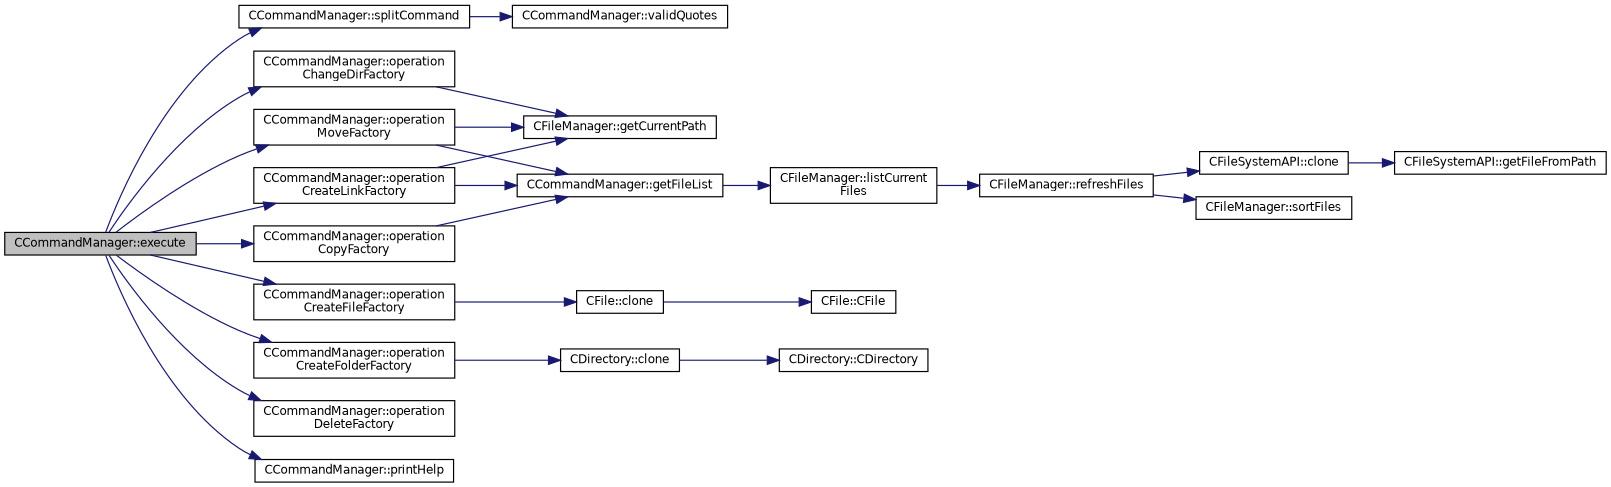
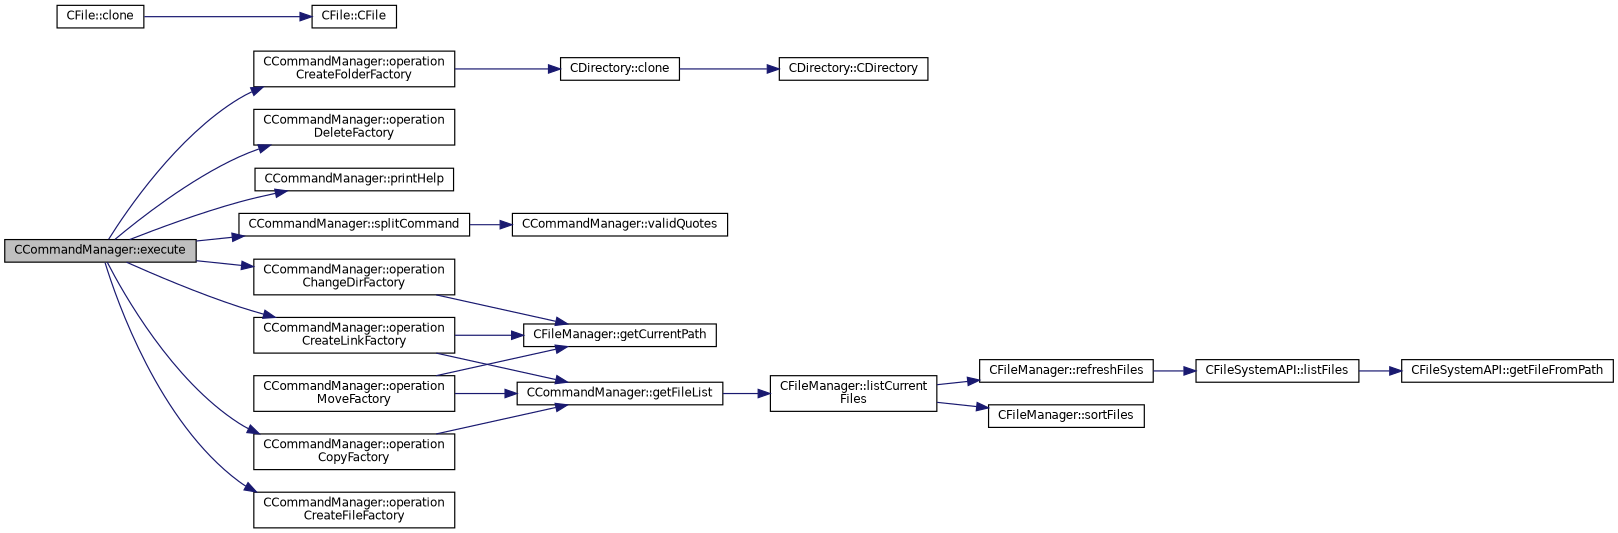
(1274, 163) -> (1277, 371)
(183, 185) -> none
(1169, 197) -> (957, 404)
(510, 302) -> none
